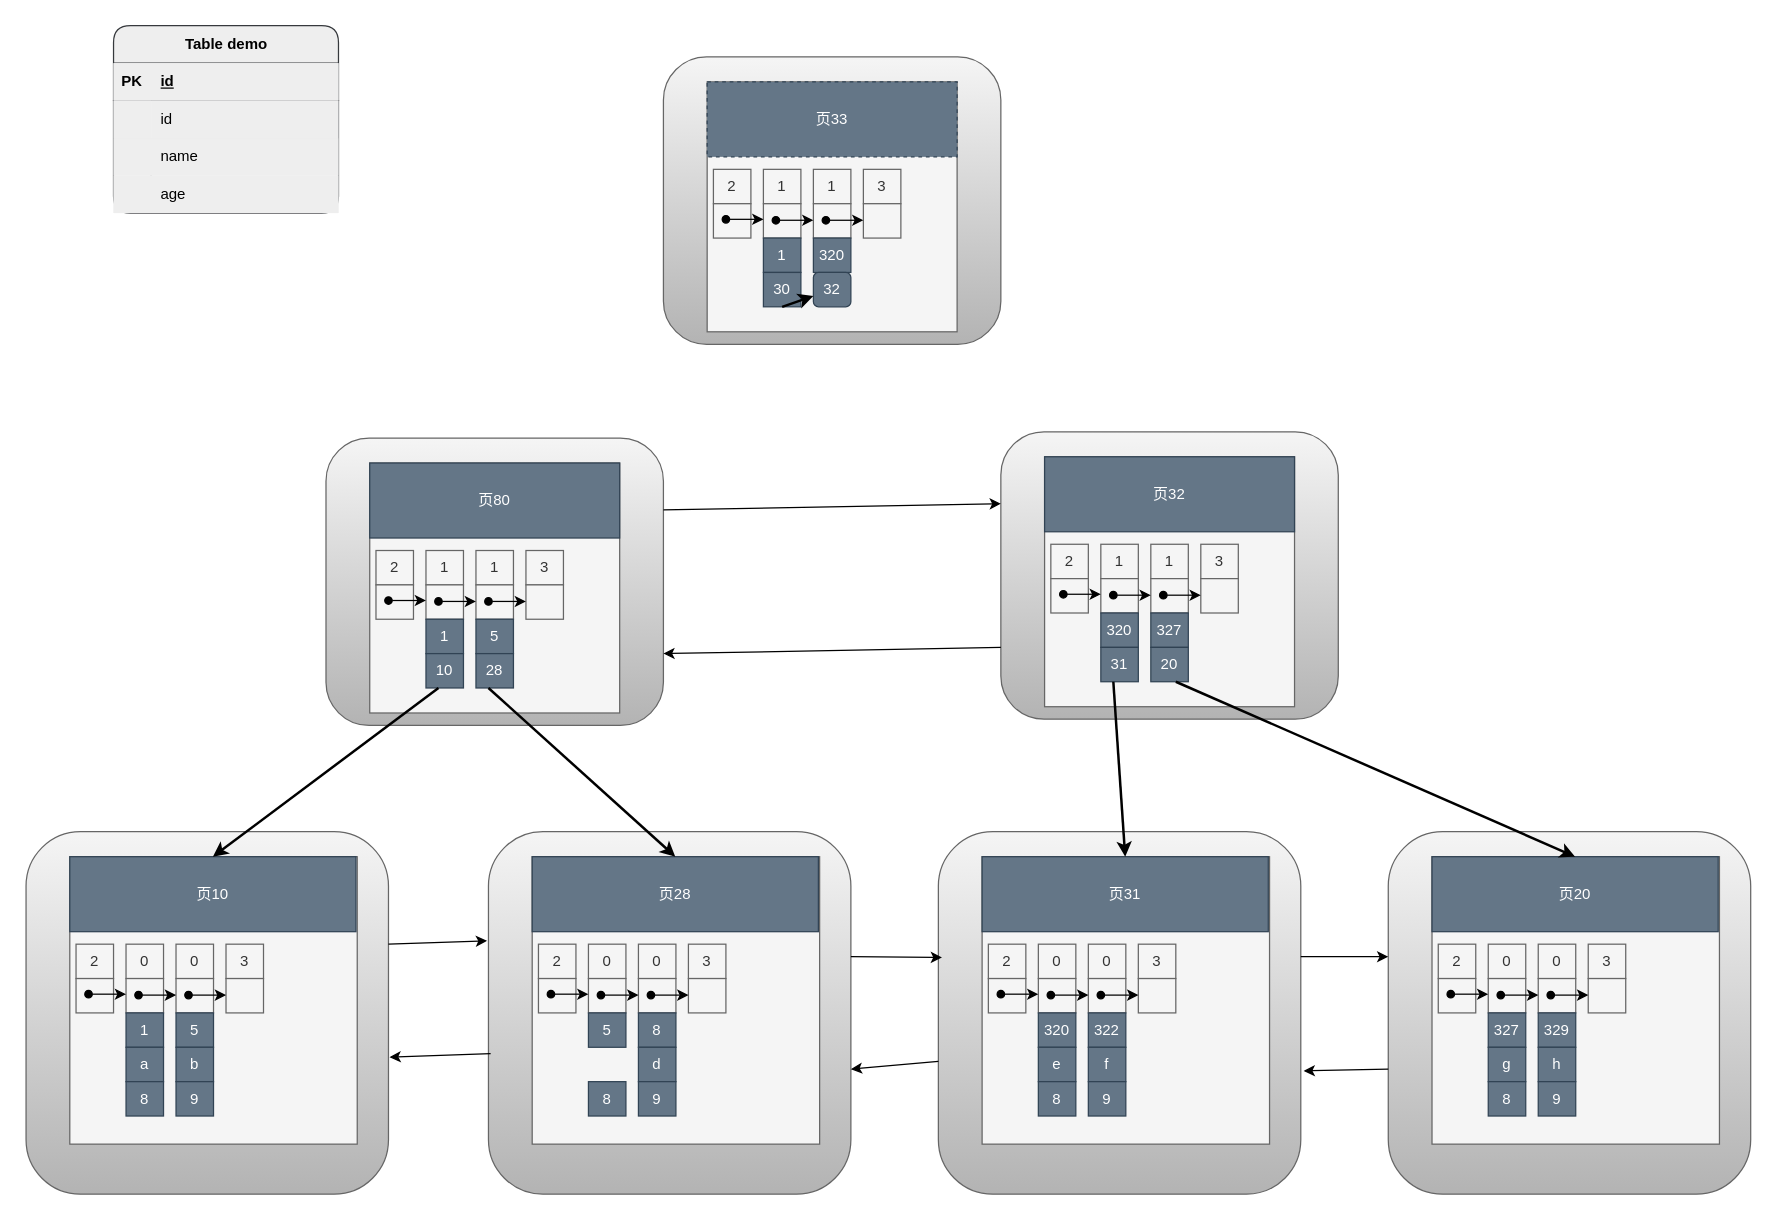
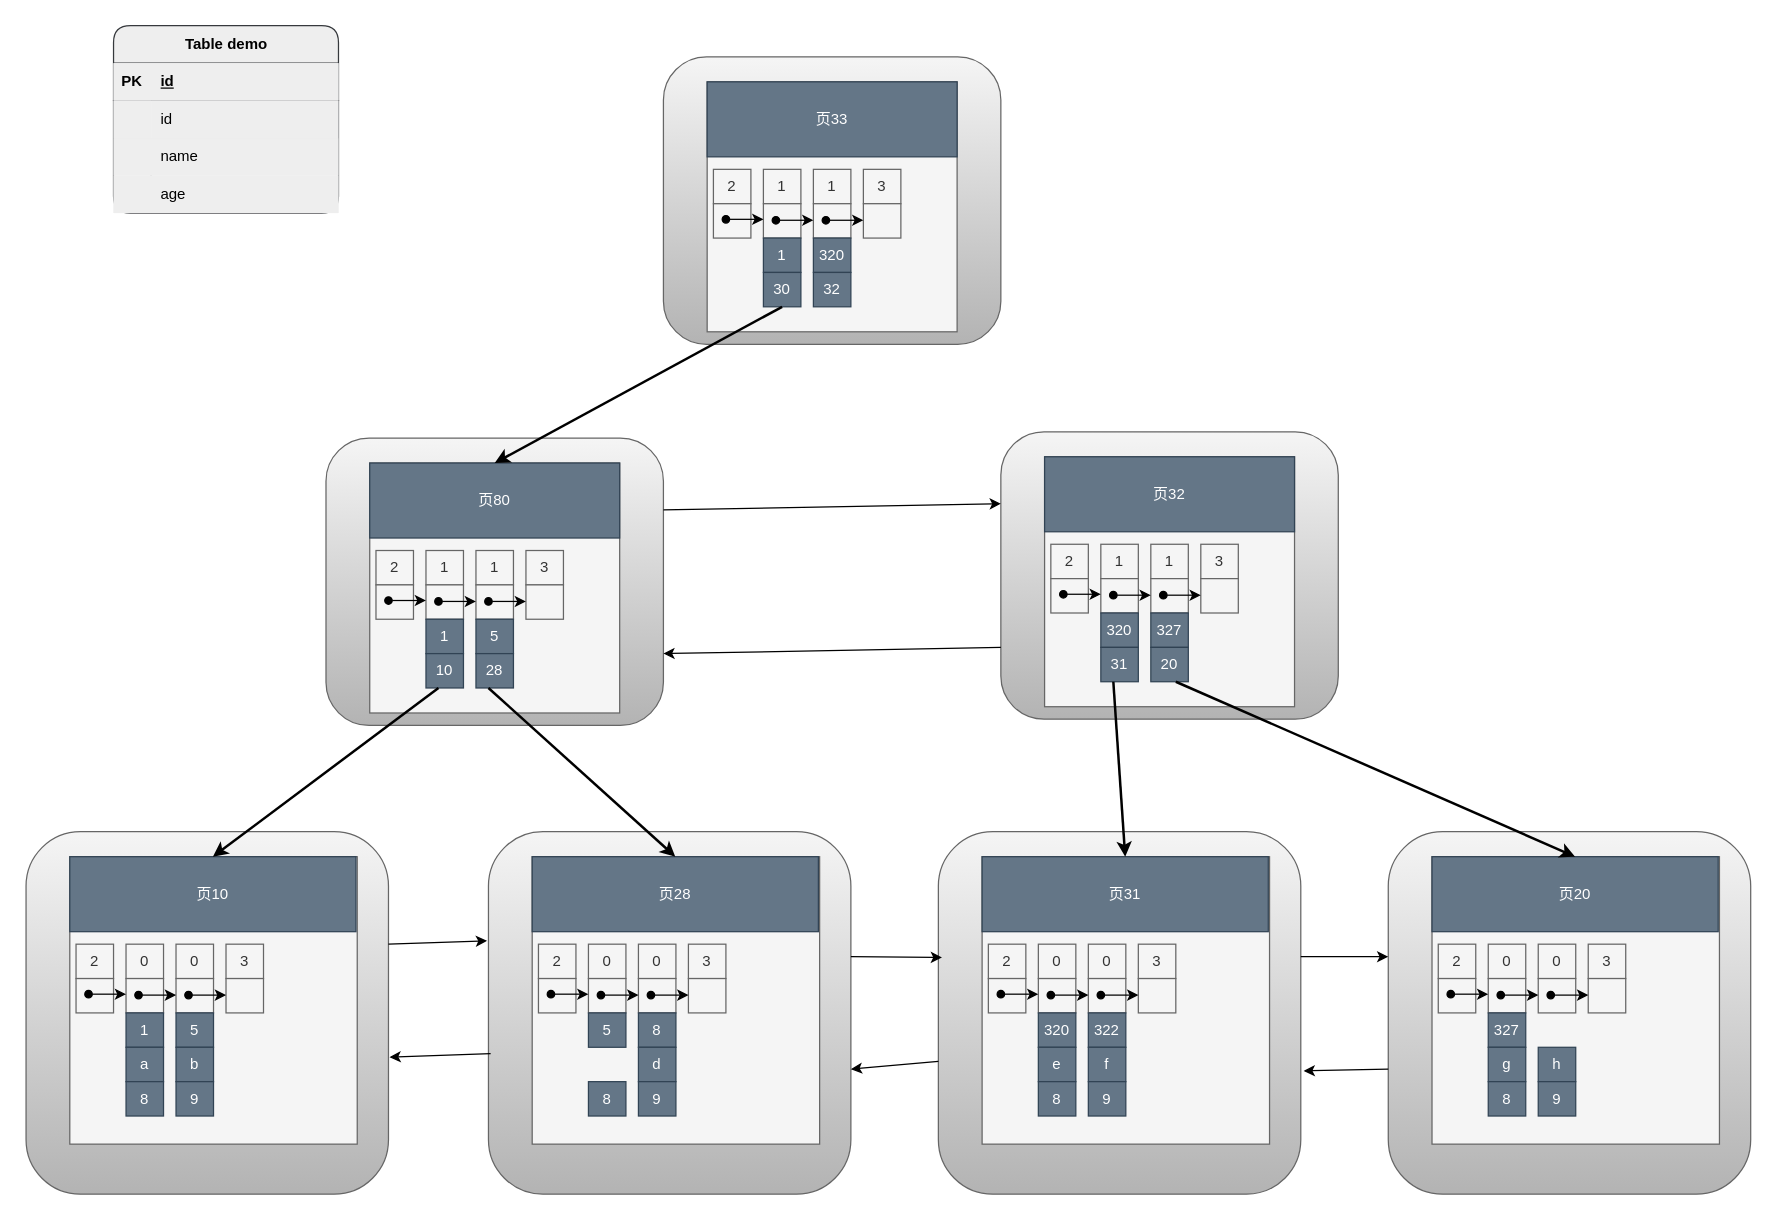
(832, 119) -> (832, 119)
(832, 290) -> (832, 290)
(793, 303) -> (643, 383)
(1557, 1030) -> none
